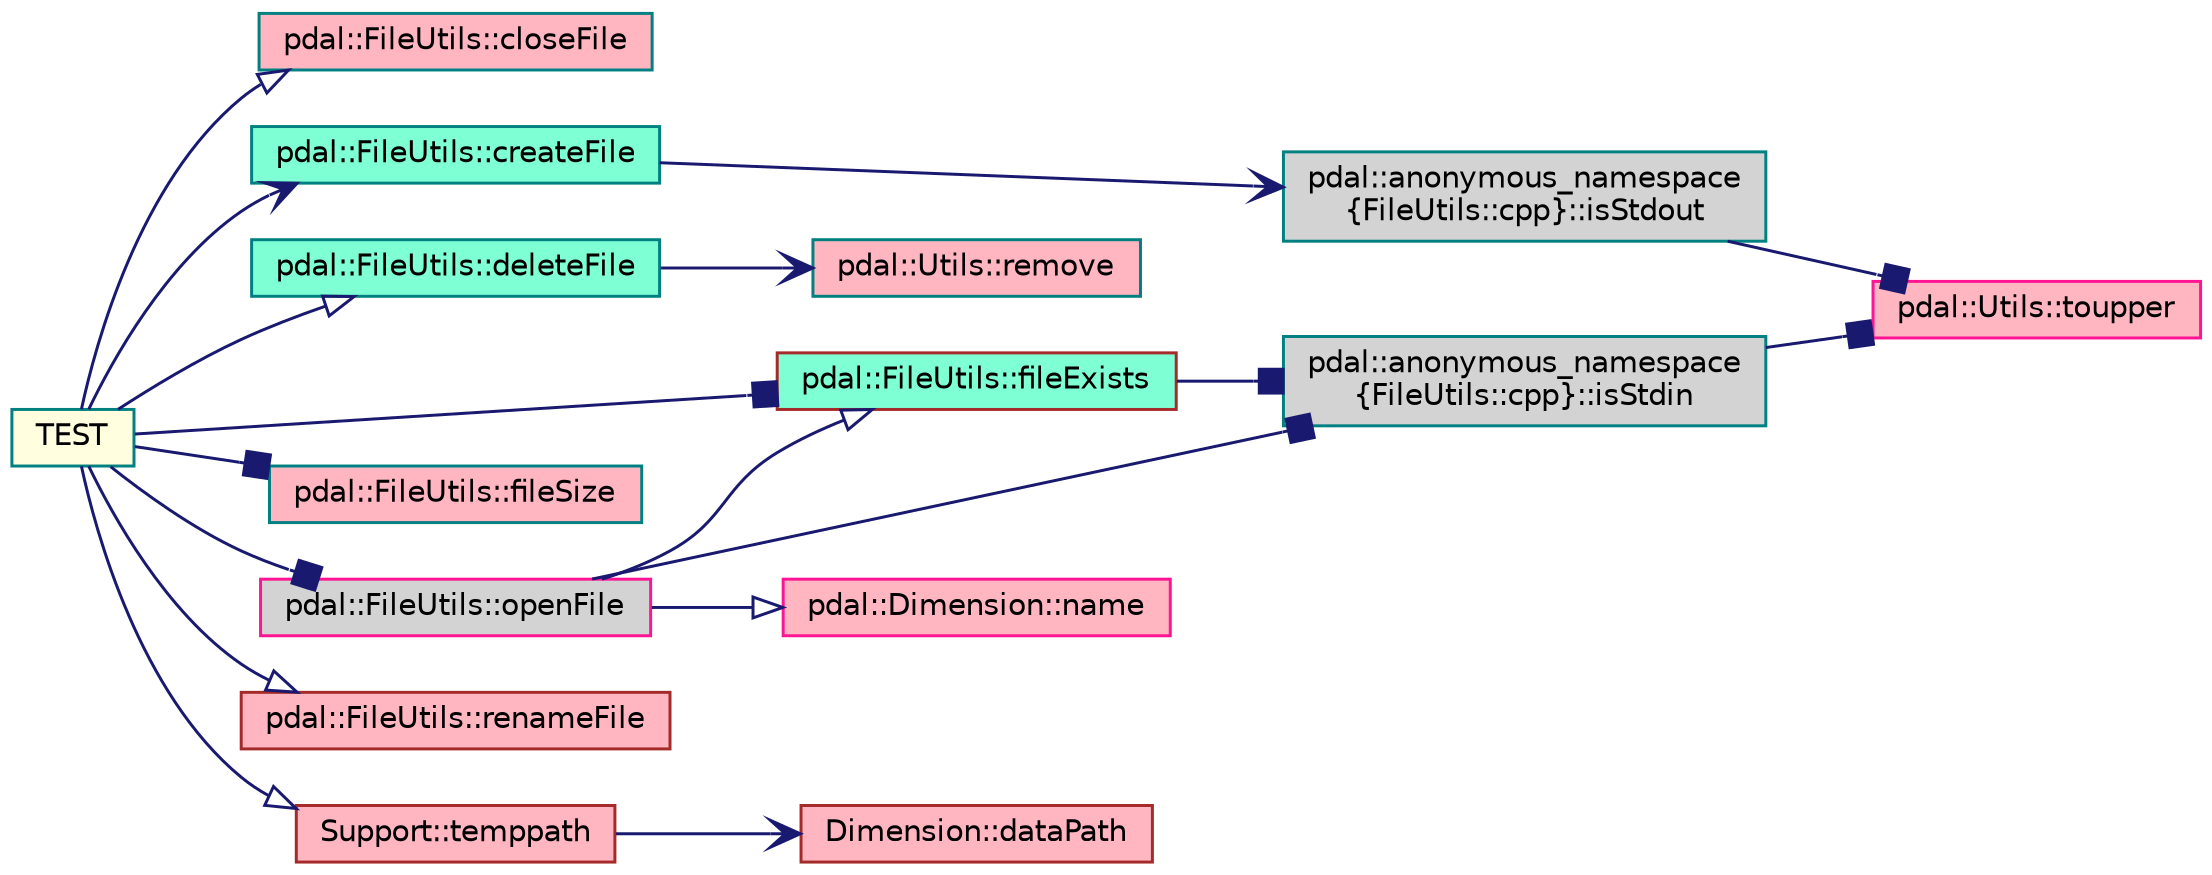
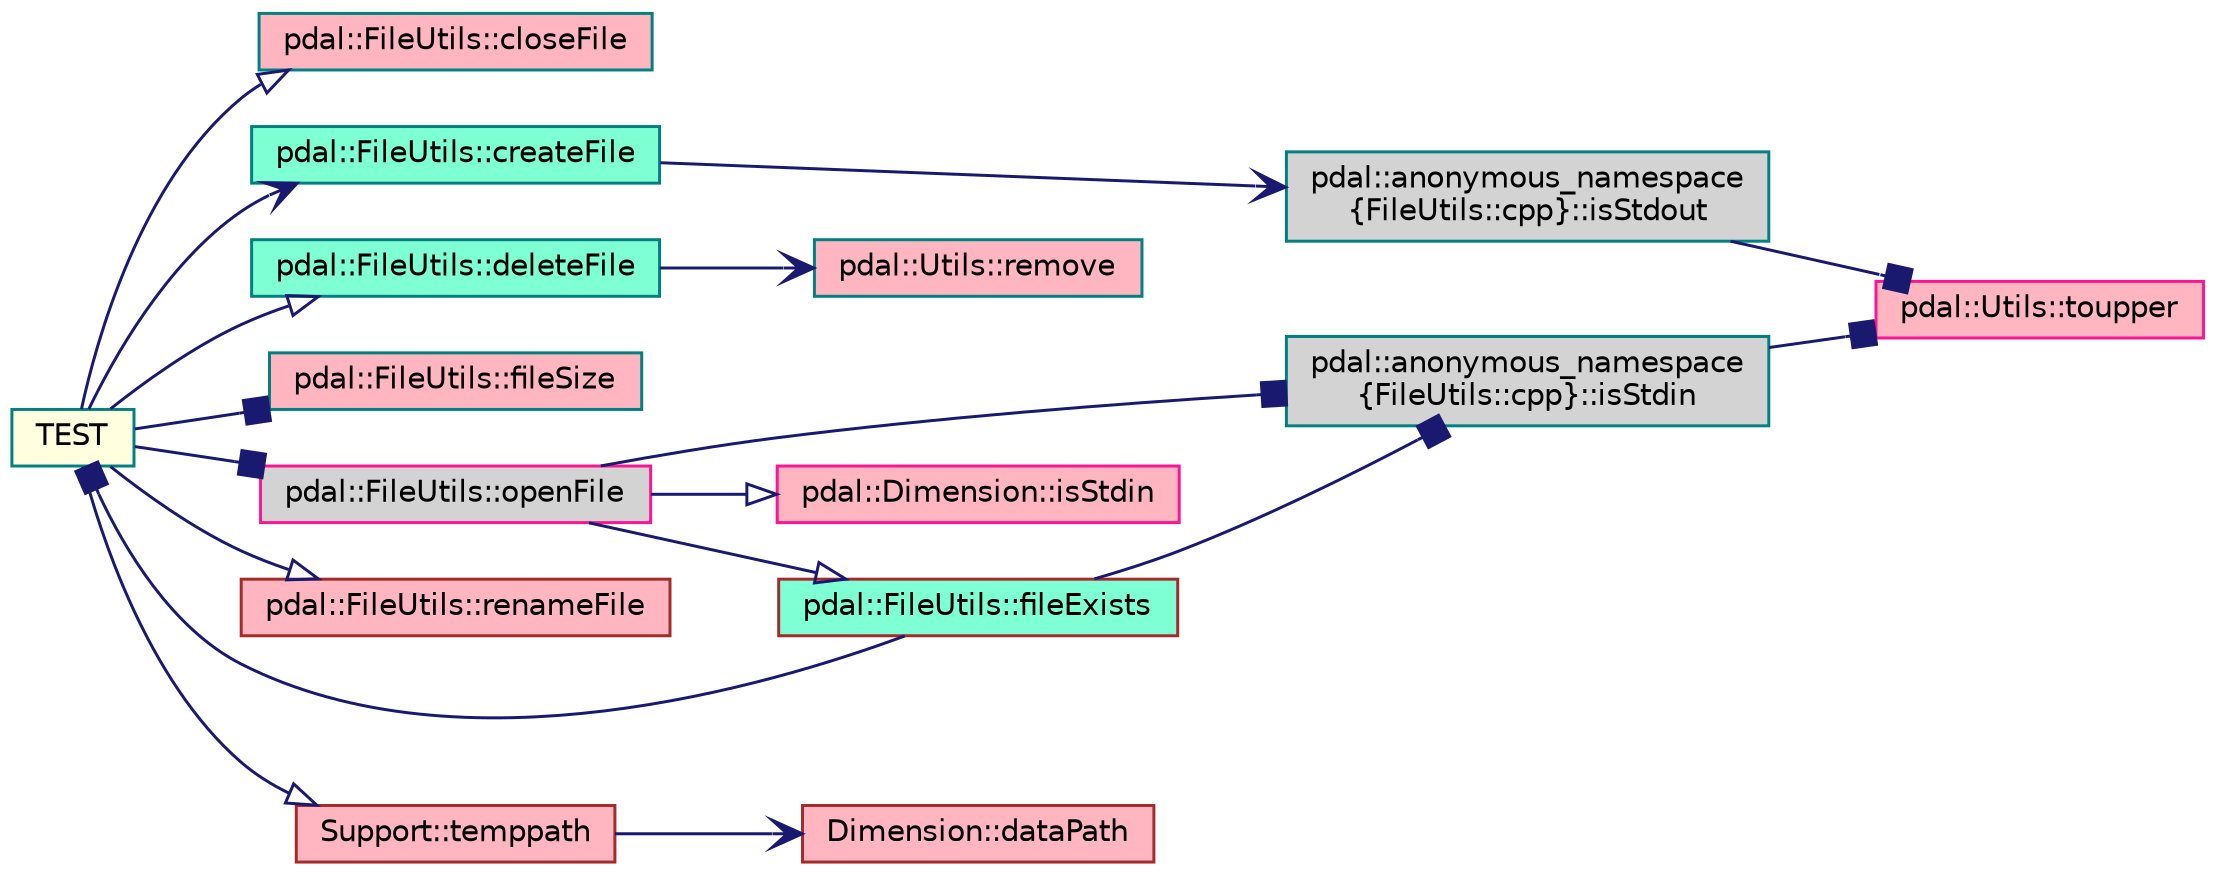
(441, 415) -> (461, 716)
(977, 607) -> (978, 494)
